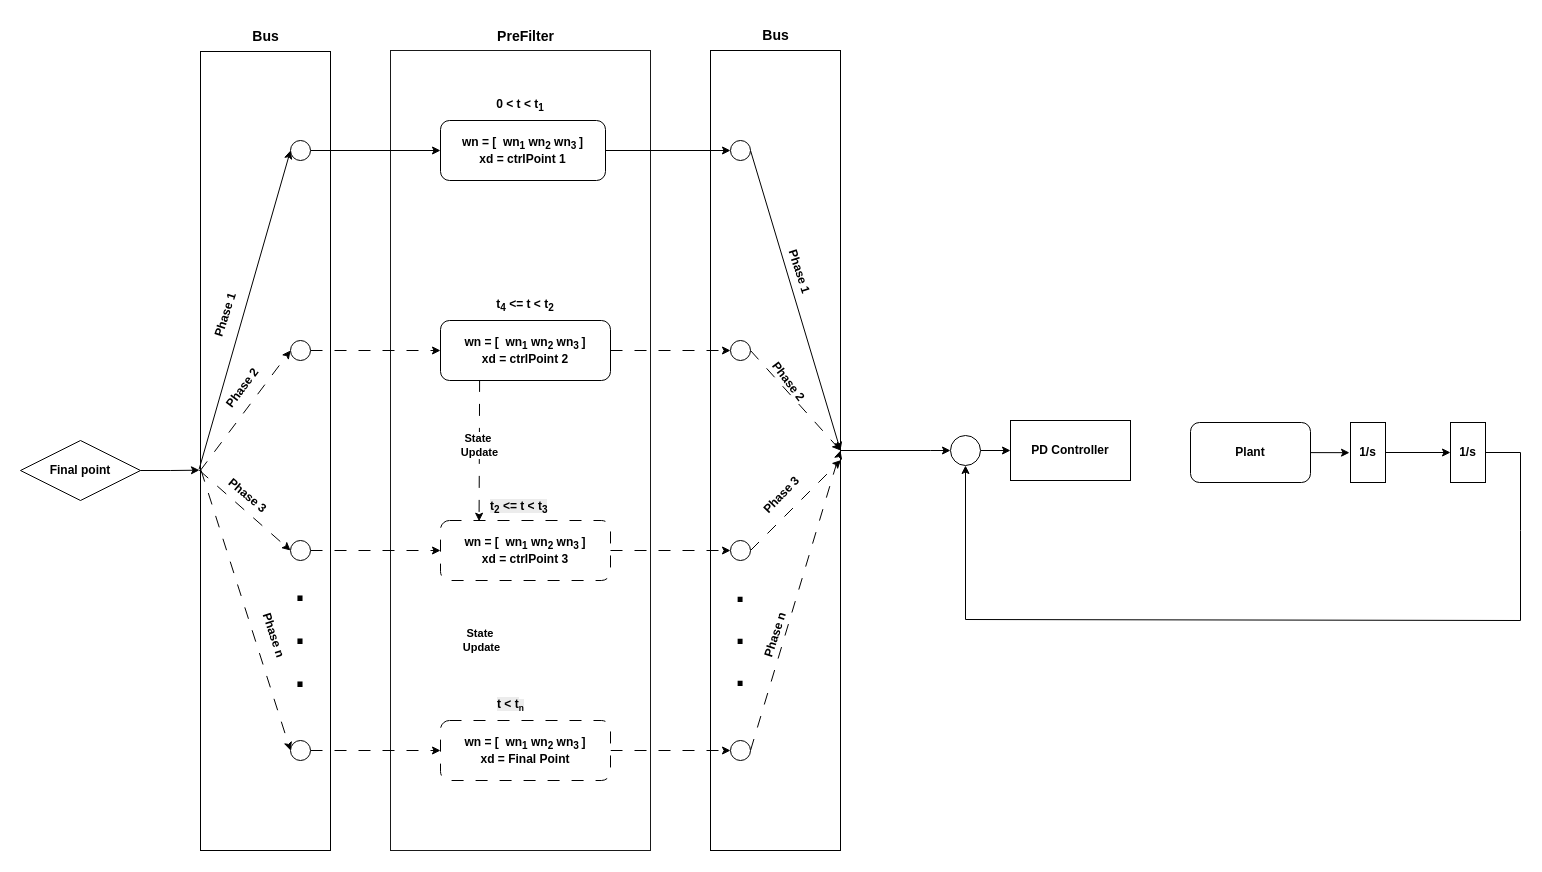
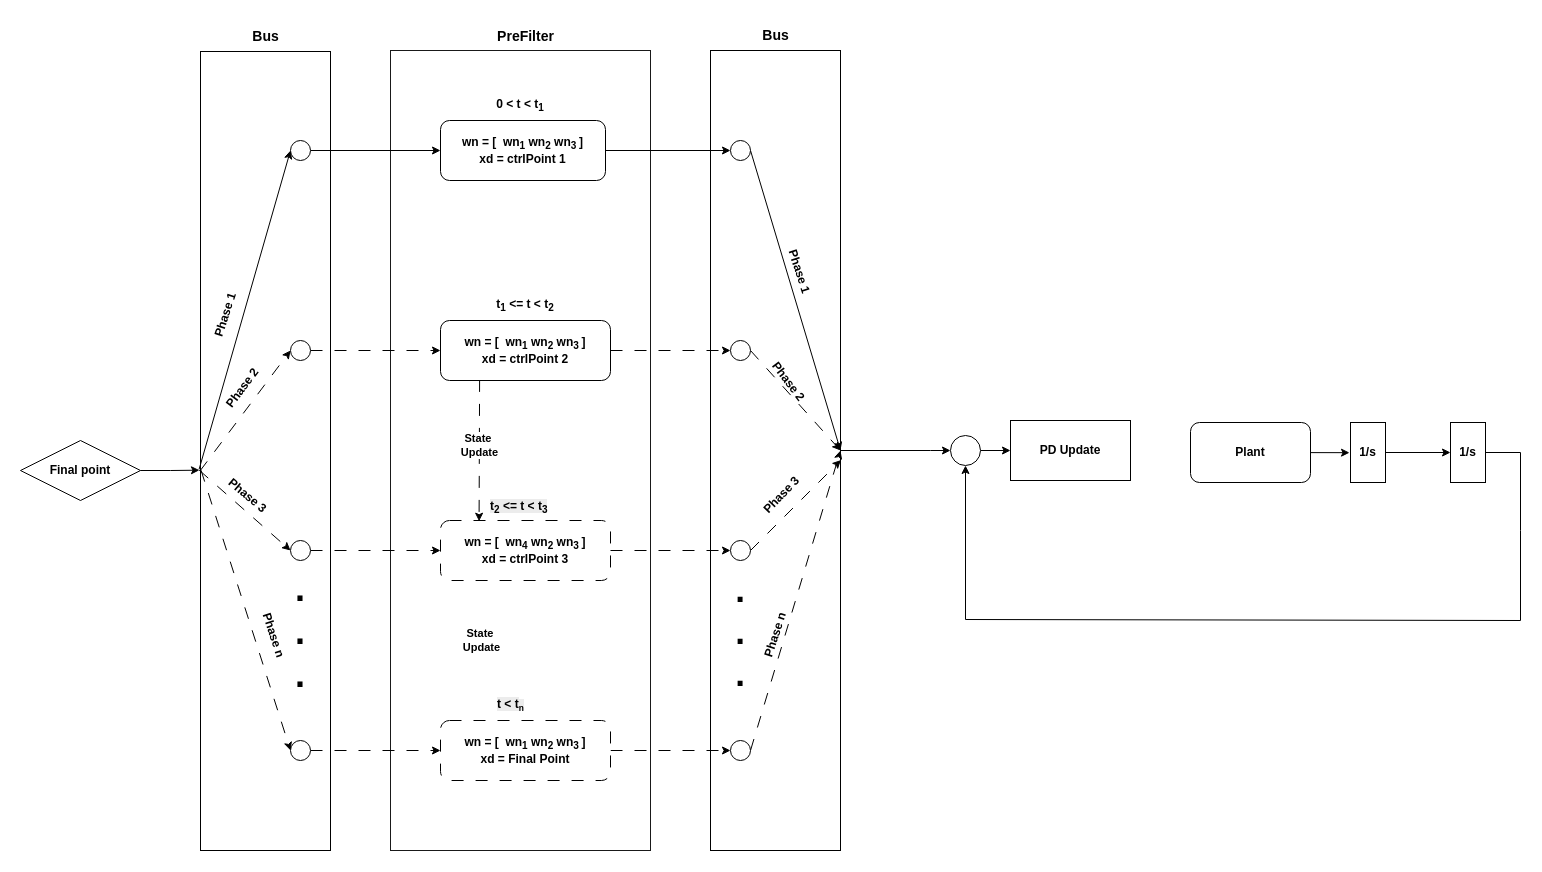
(526, 306) -> (526, 306)
(1071, 451) -> (1071, 451)
(526, 551) -> (526, 551)
